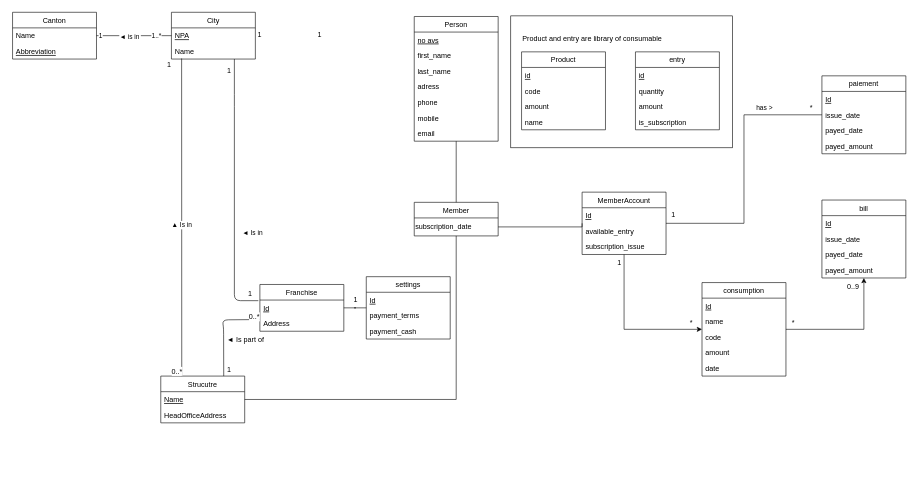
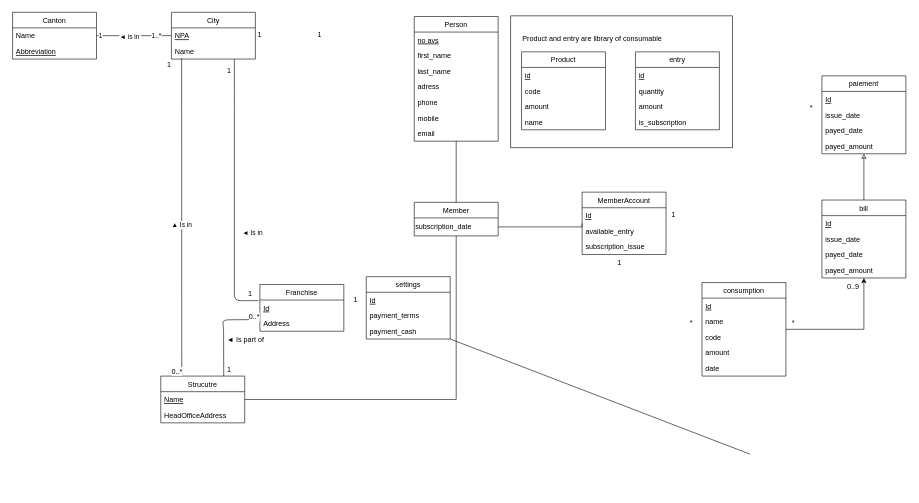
(744, 169) -> none
none -> (864, 178)
(354, 308) -> (600, 397)
(624, 329) -> none
